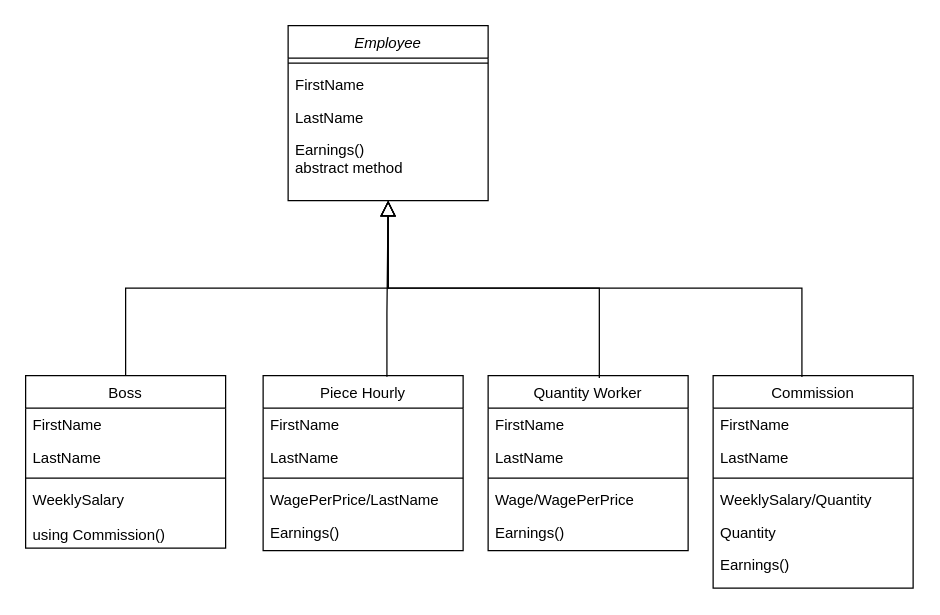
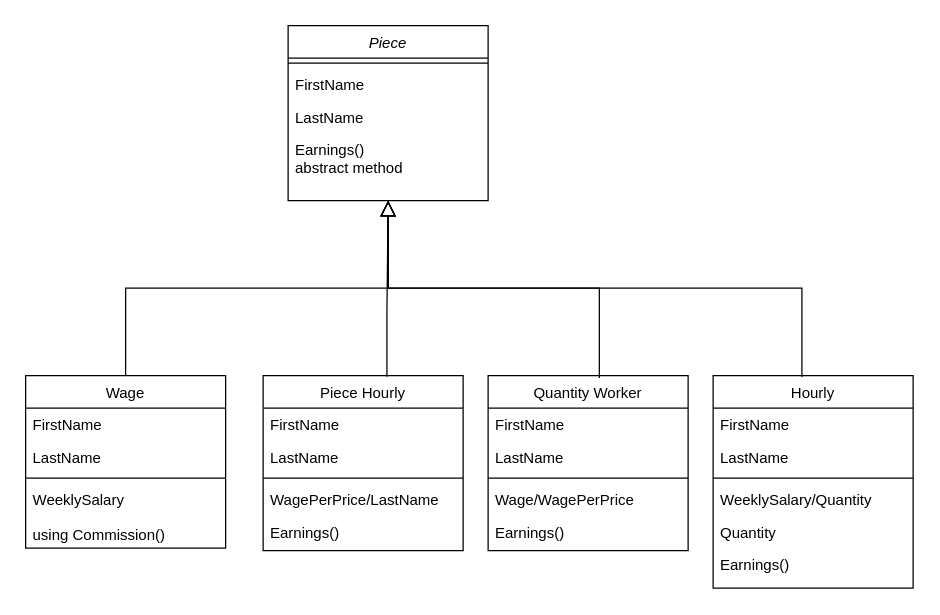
(388, 43) -> (388, 43)
(125, 393) -> (125, 393)
(813, 393) -> (813, 393)
